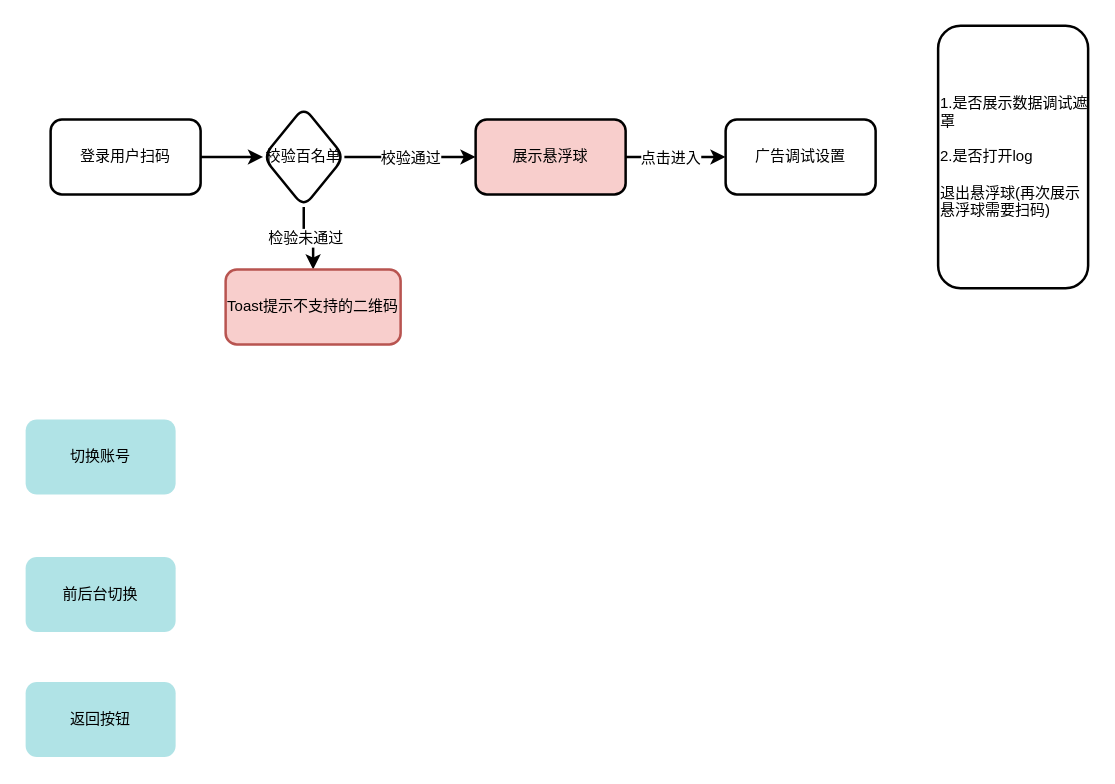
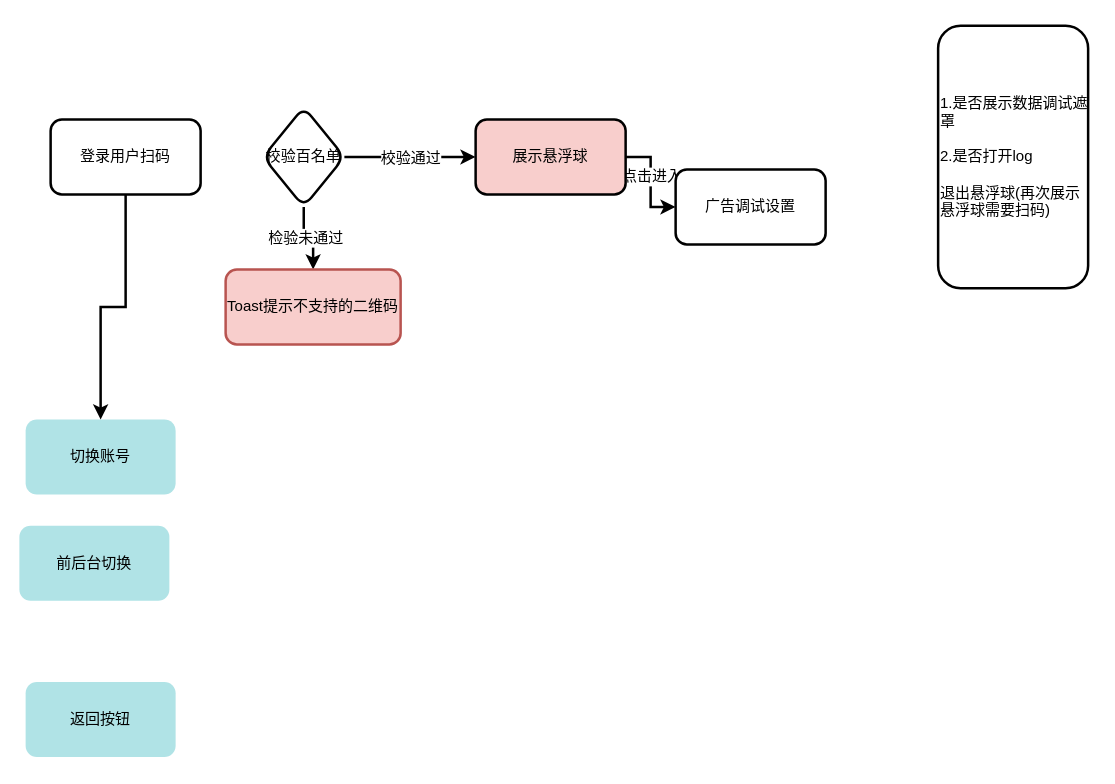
(227, 157) -> (119, 307)
(801, 157) -> (751, 207)
(101, 594) -> (94, 563)
